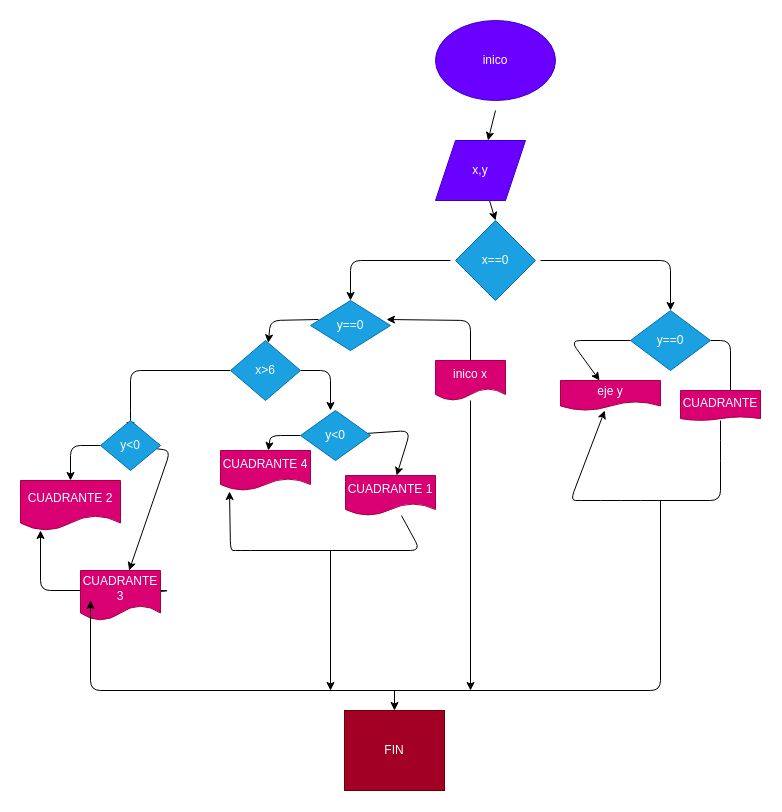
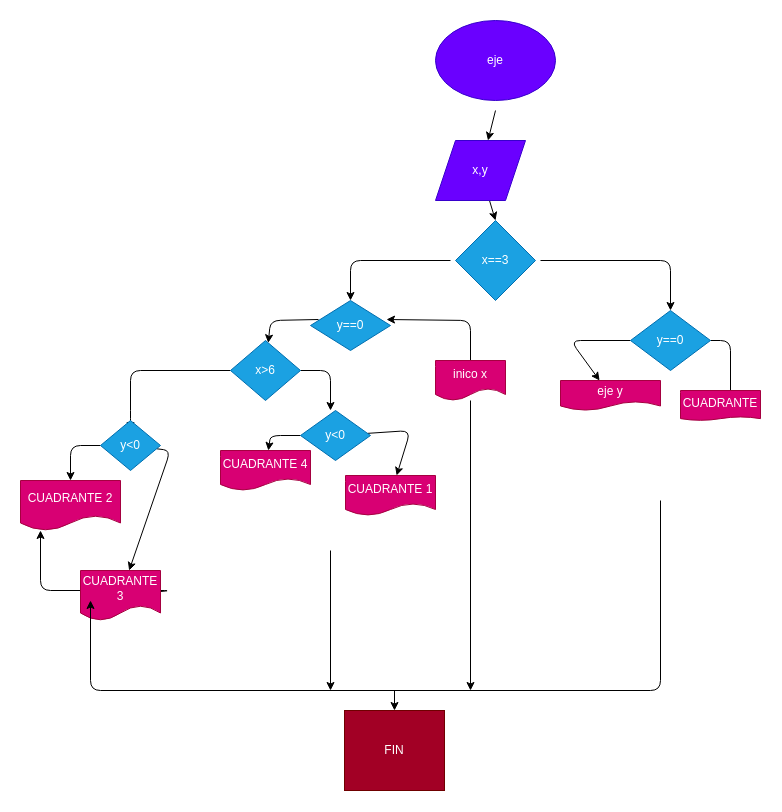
(496, 61) -> (496, 61)
(496, 261) -> (496, 261)
(639, 501) -> none
(319, 551) -> none
